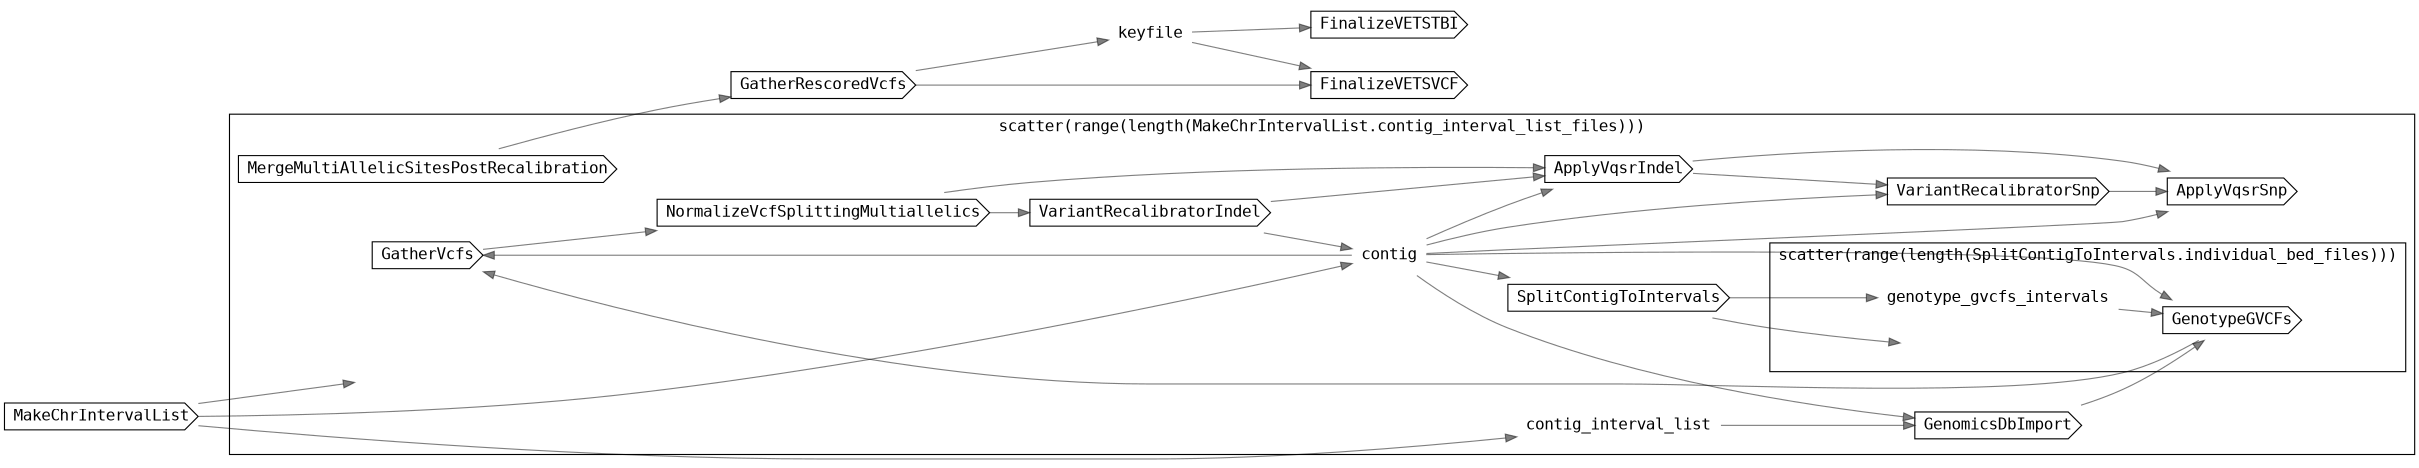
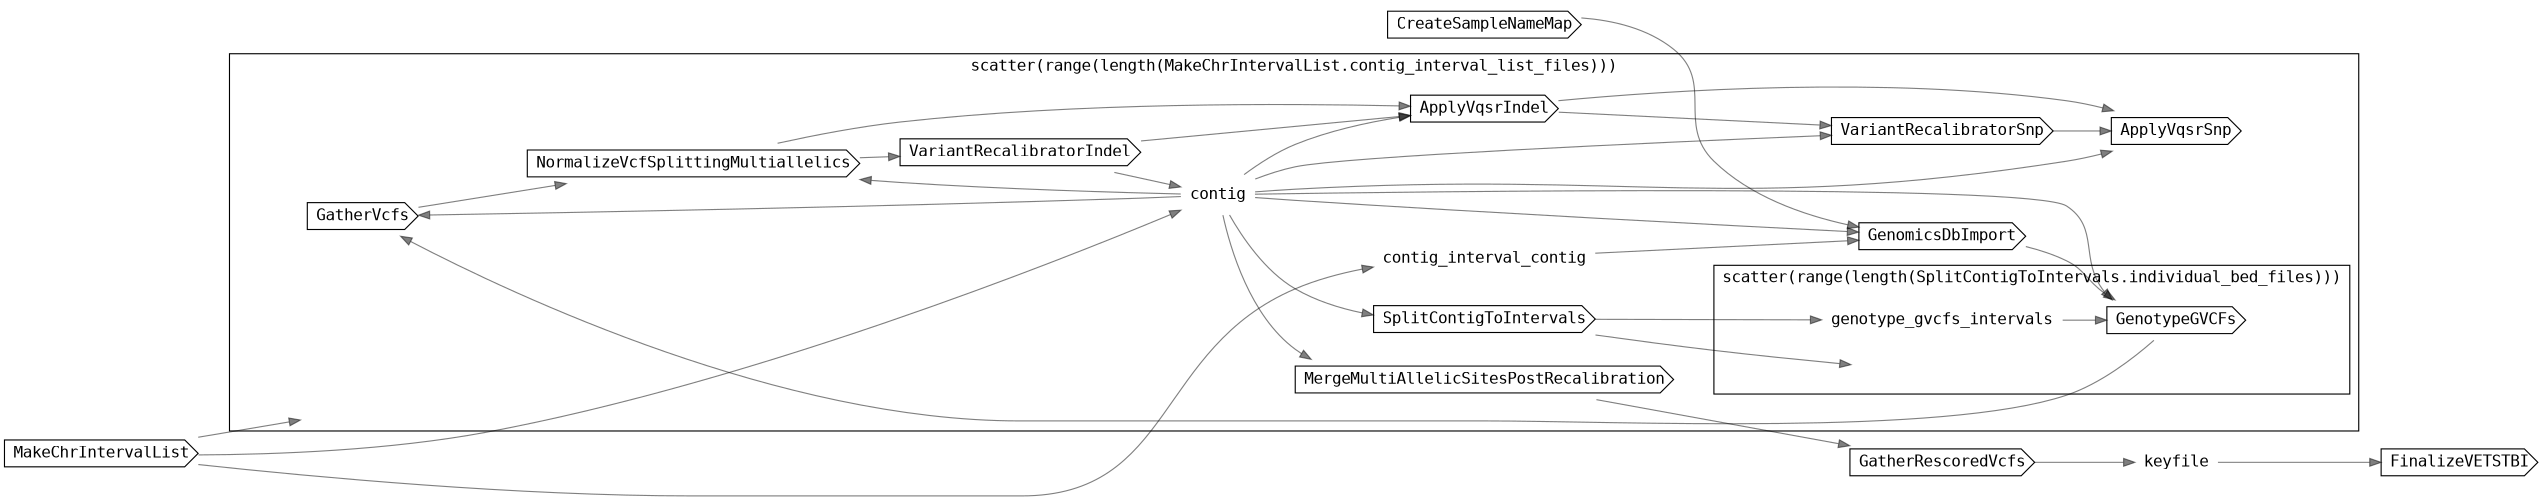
none -> (1484, 25)
(1389, 85) -> none
none -> (1026, 189)
none -> (1250, 292)
(1619, 425) -> (1484, 259)
